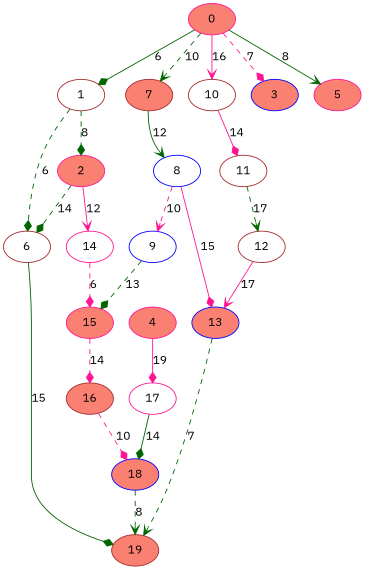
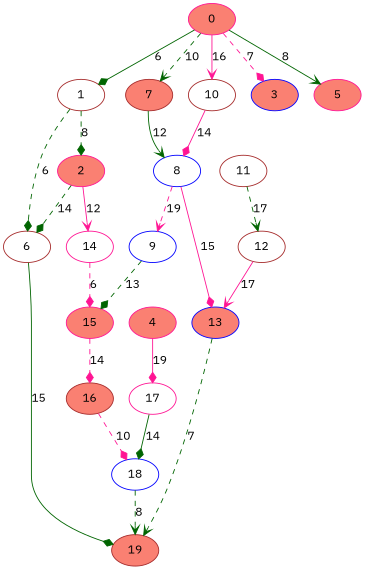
(226, 128) -> (197, 128)
(174, 209) -> (174, 209)
(135, 474) -> (135, 474)
